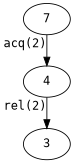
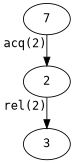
(47, 82) -> (47, 82)
